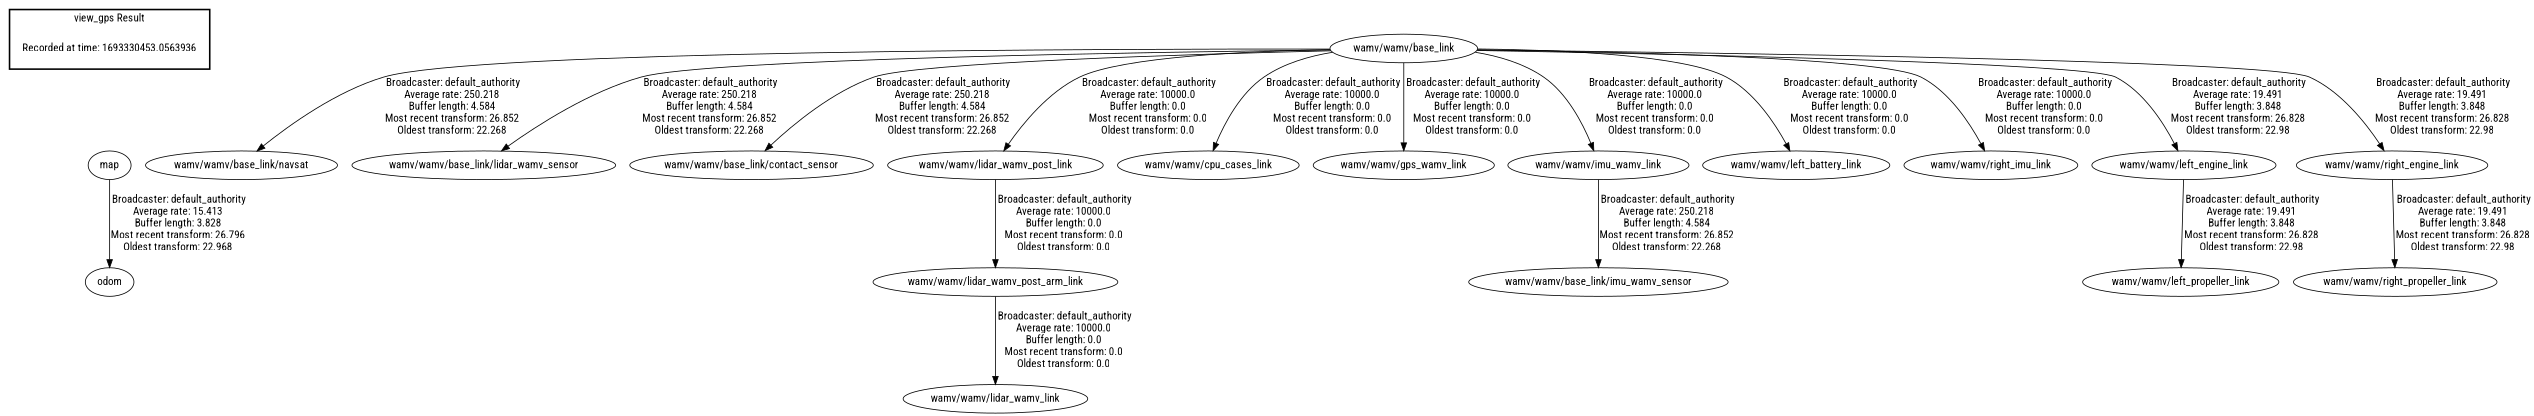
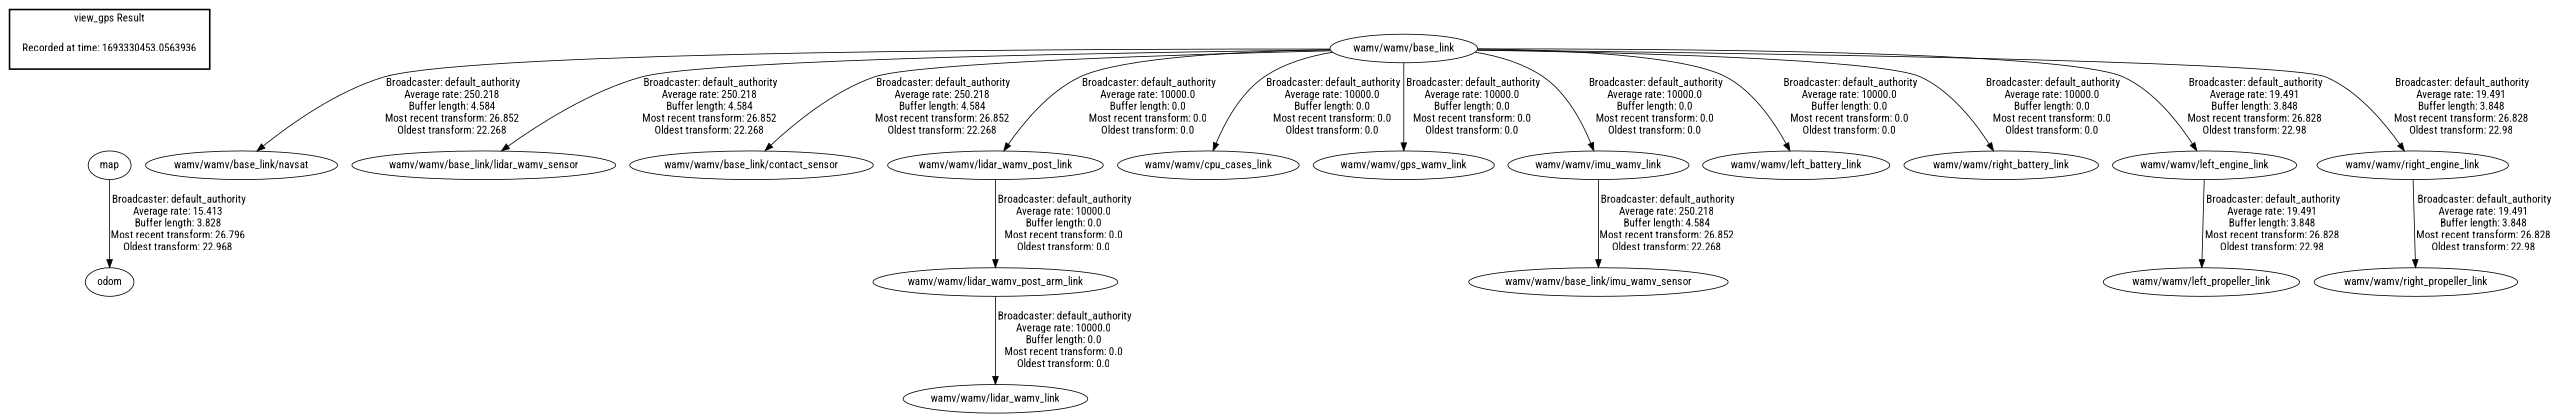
(1991, 165) -> (2001, 165)
